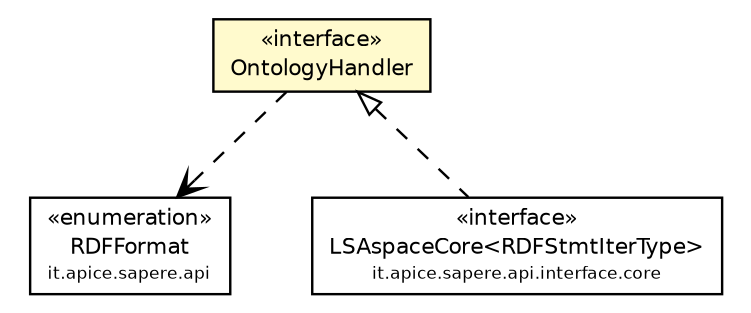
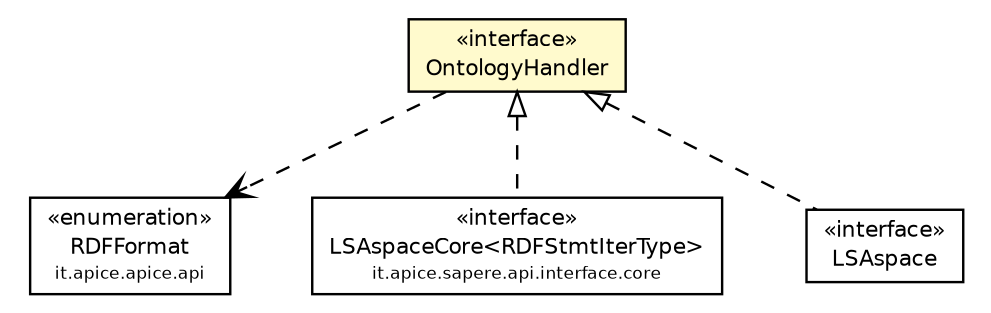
none -> (884, 246)
(130, 274) -> (130, 274)
